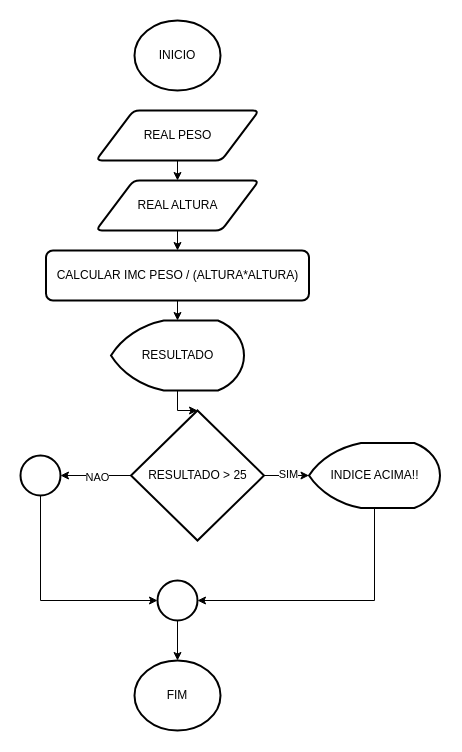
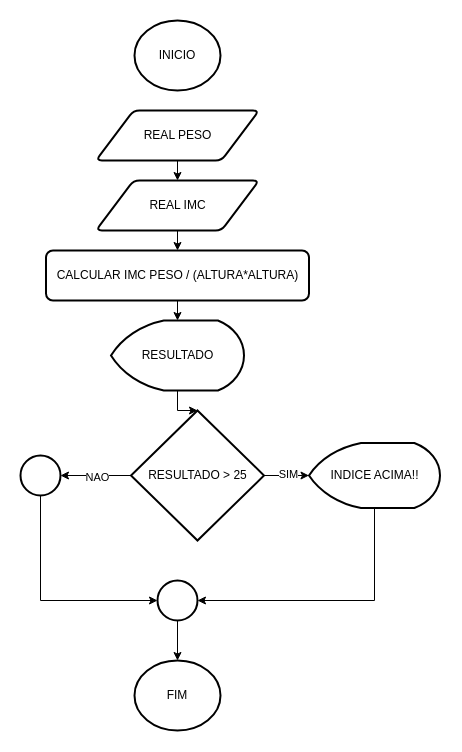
(178, 206) -> (178, 206)
